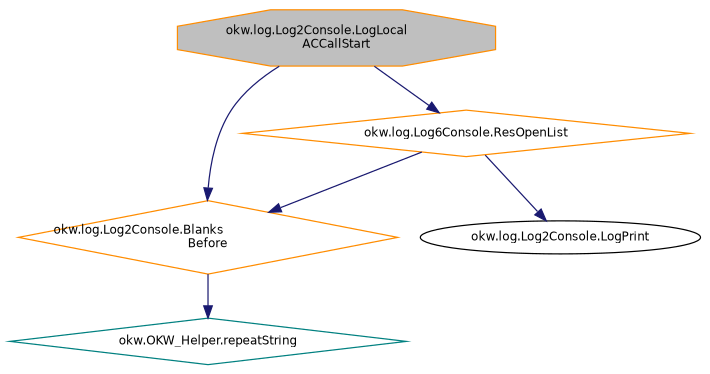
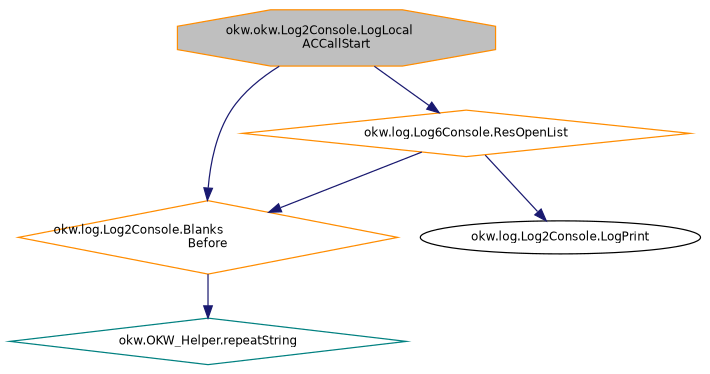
(336, 38) -> (336, 38)
